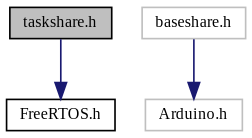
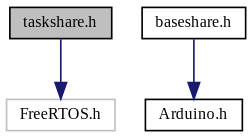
(194, 23) -> (194, 23)
(61, 115) -> (61, 115)
(194, 115) -> (194, 115)
